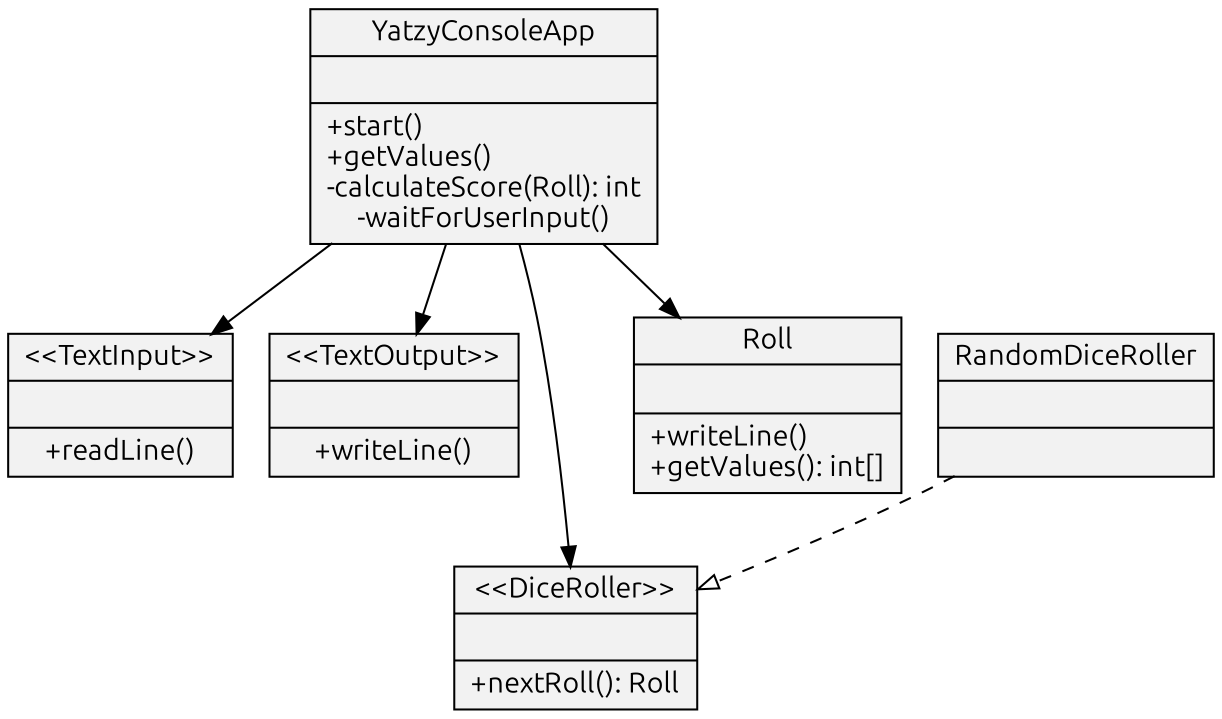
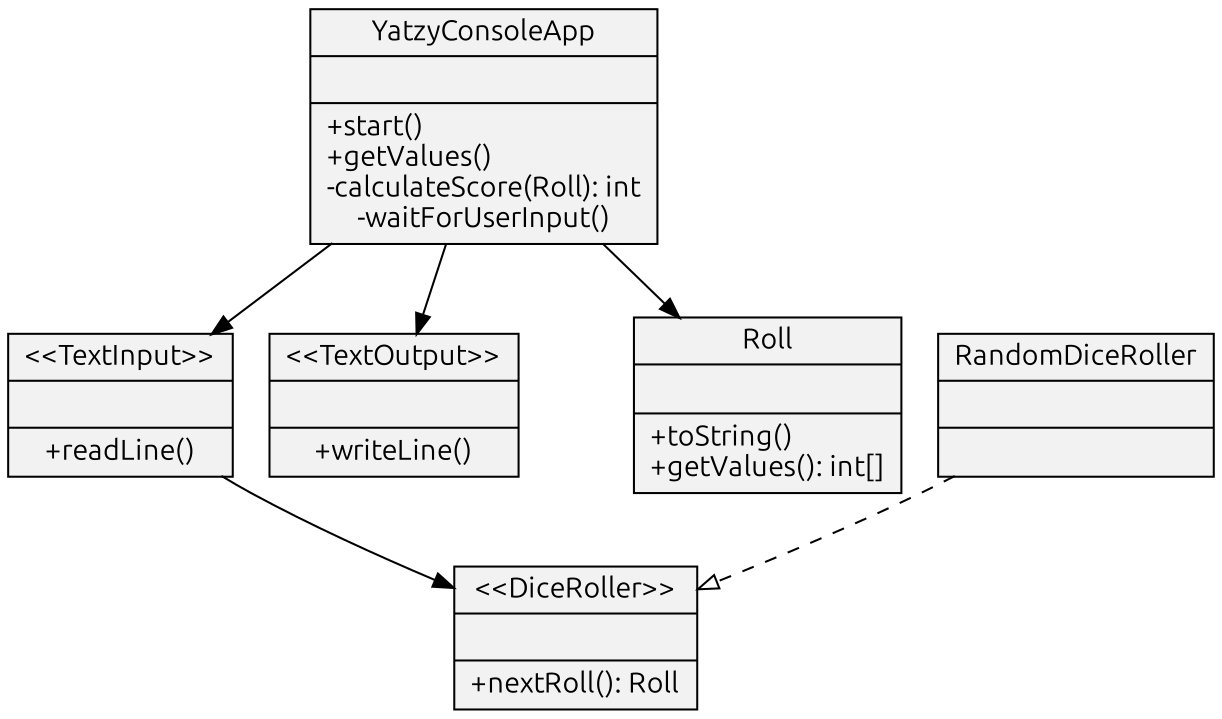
(550, 394) -> (326, 531)
(730, 437) -> (722, 437)
